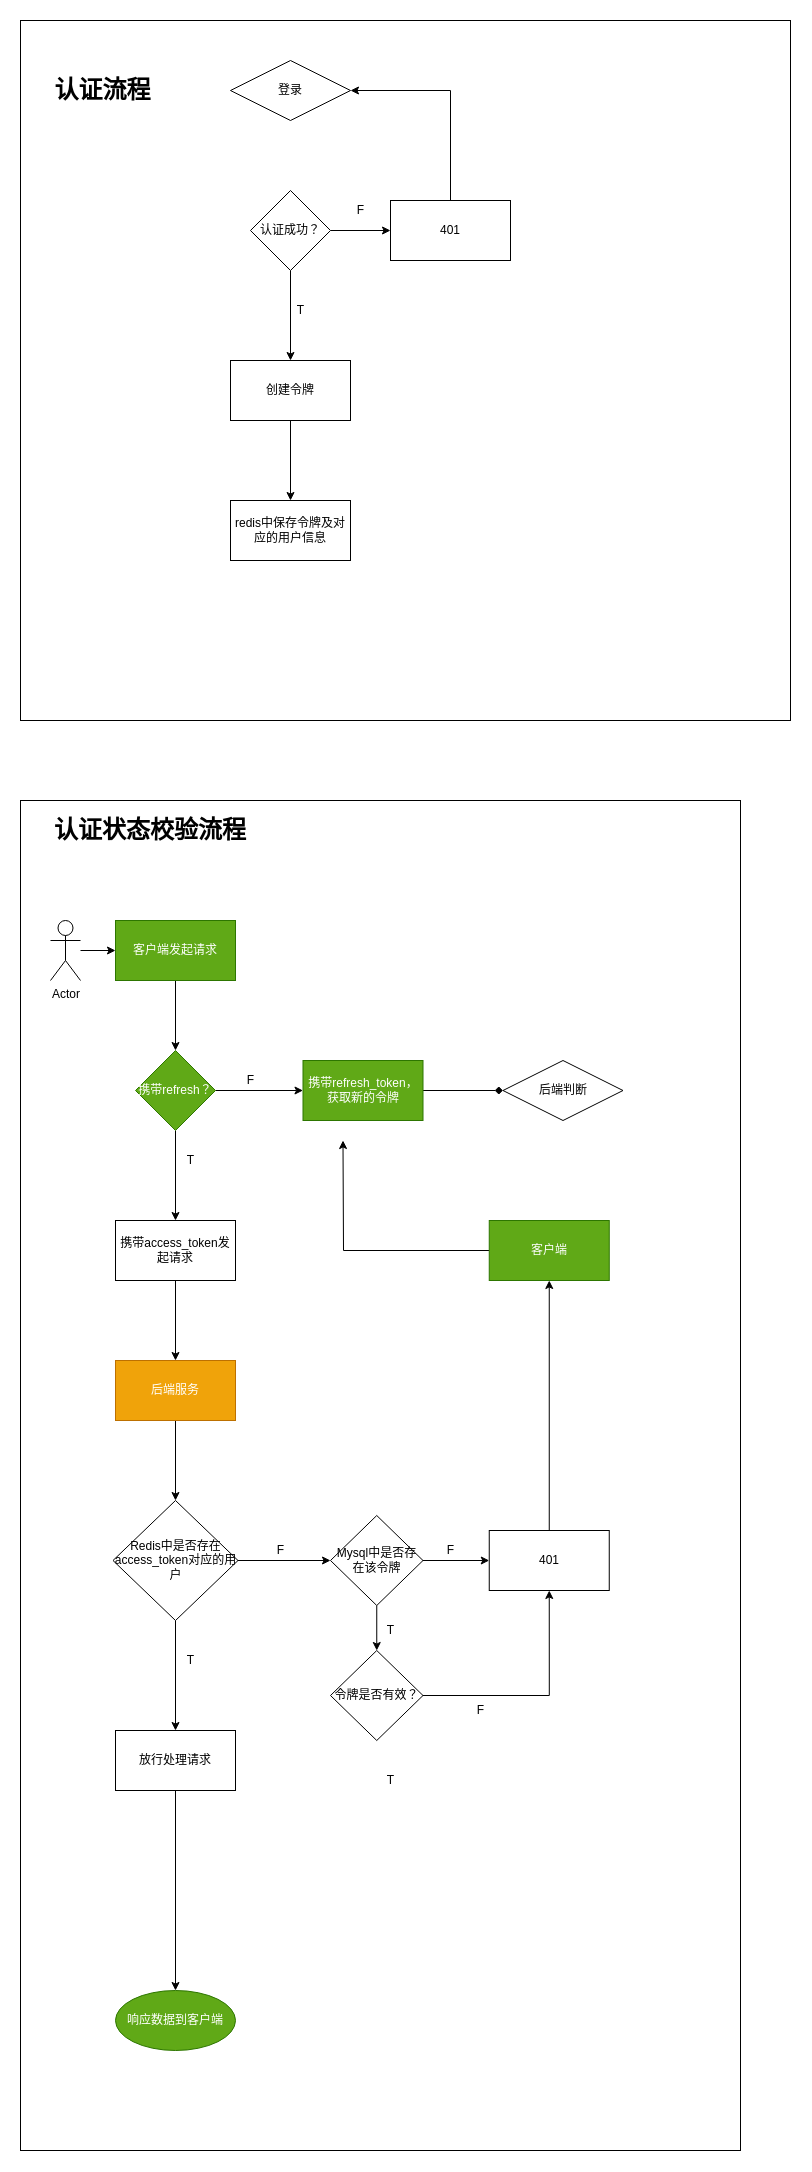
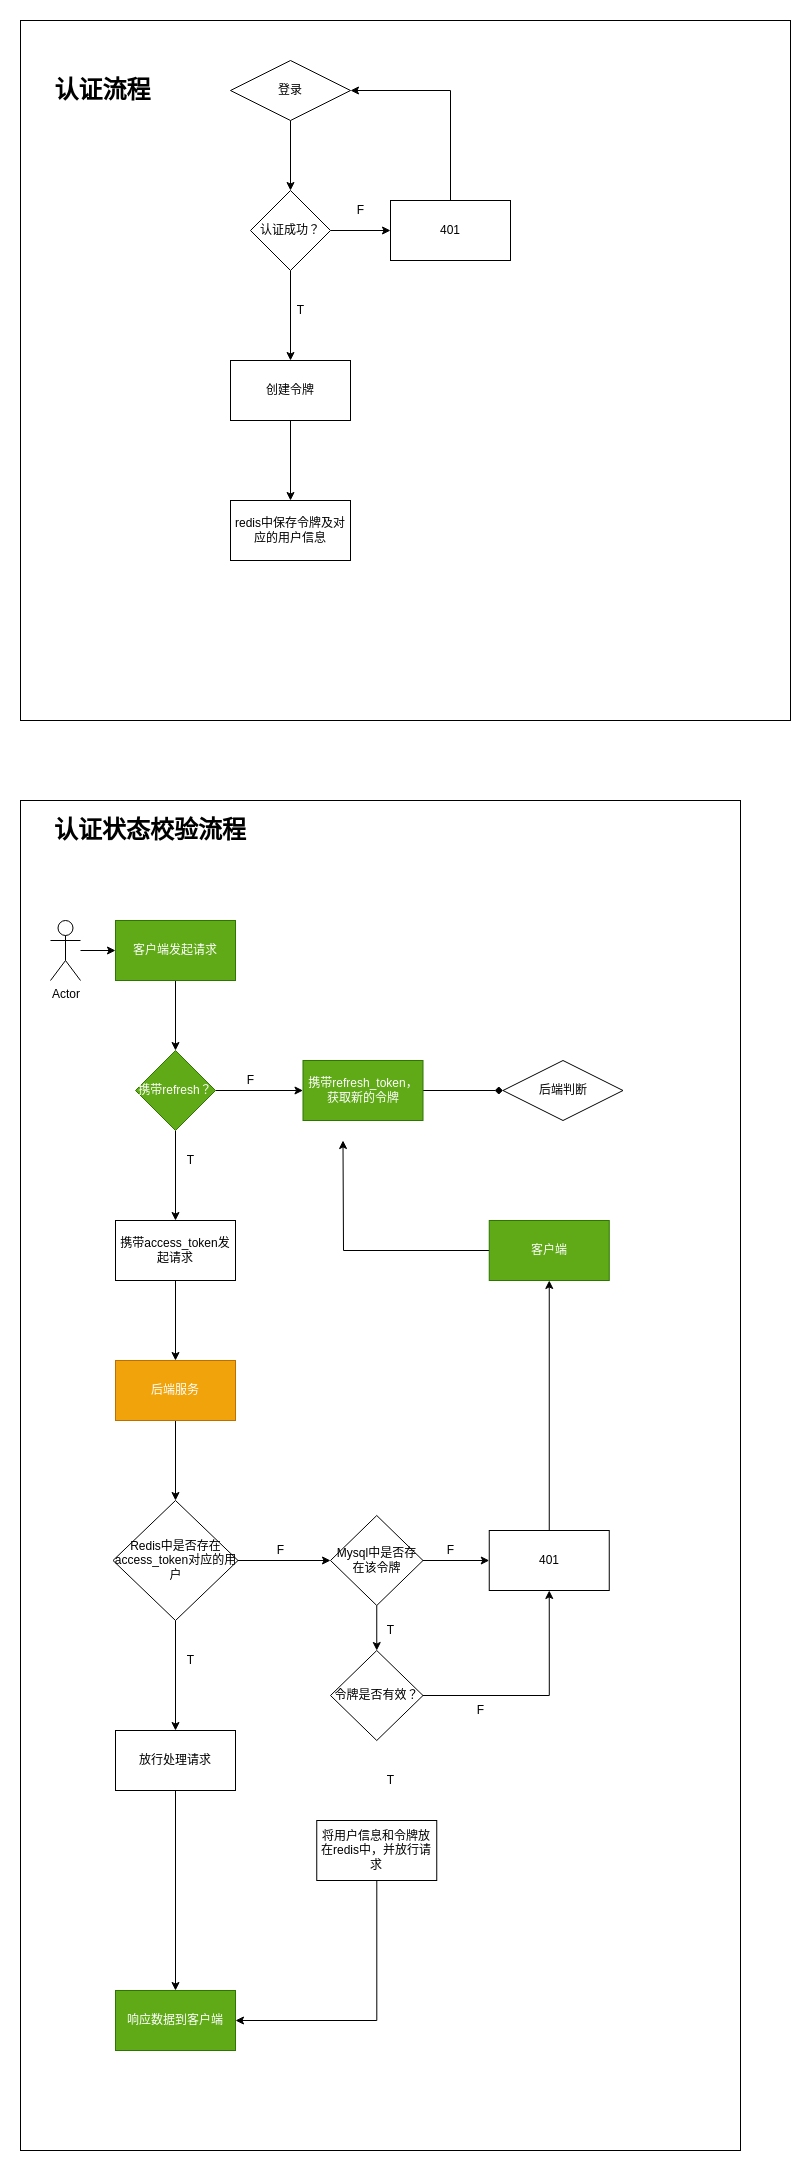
none -> (291, 152)
none -> (377, 1851)
none -> (377, 2018)
(176, 2021) -> (176, 2021)
